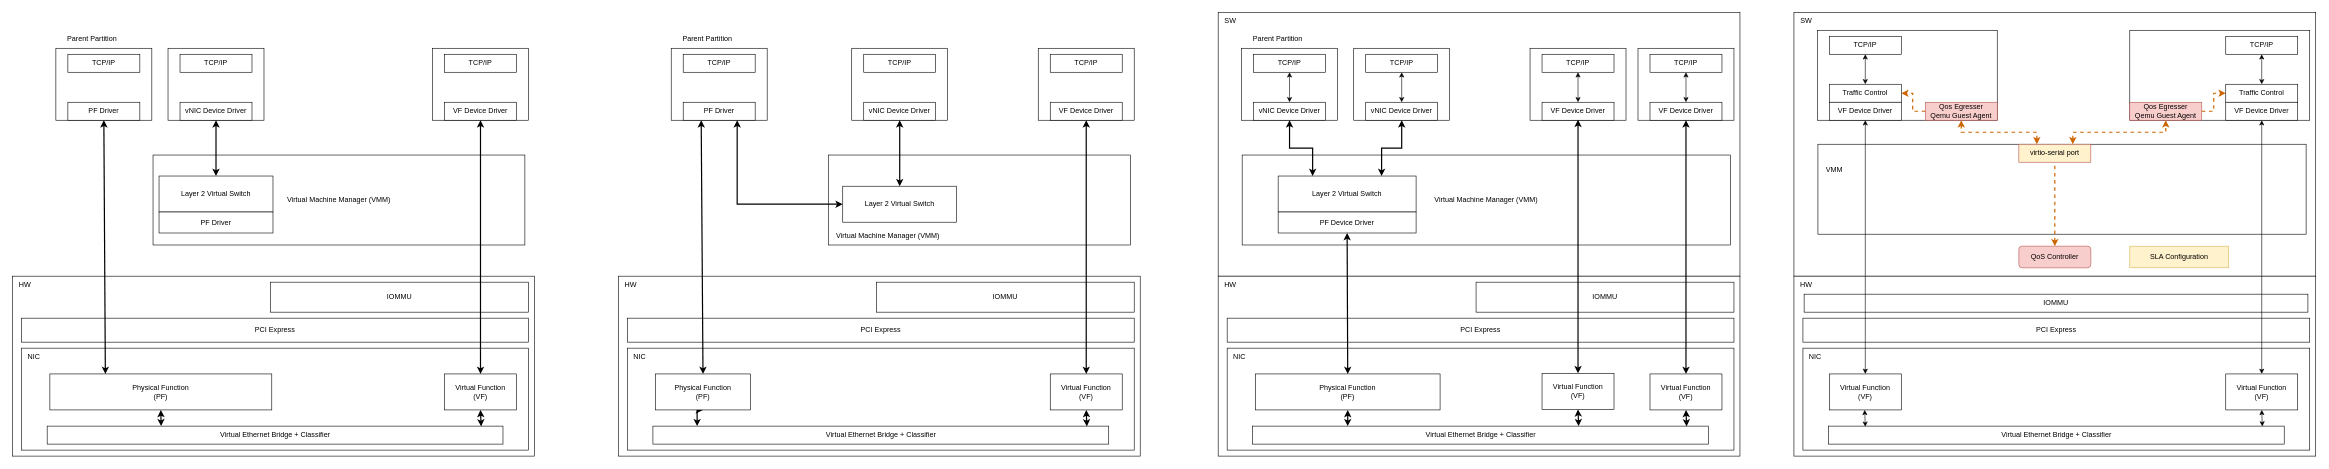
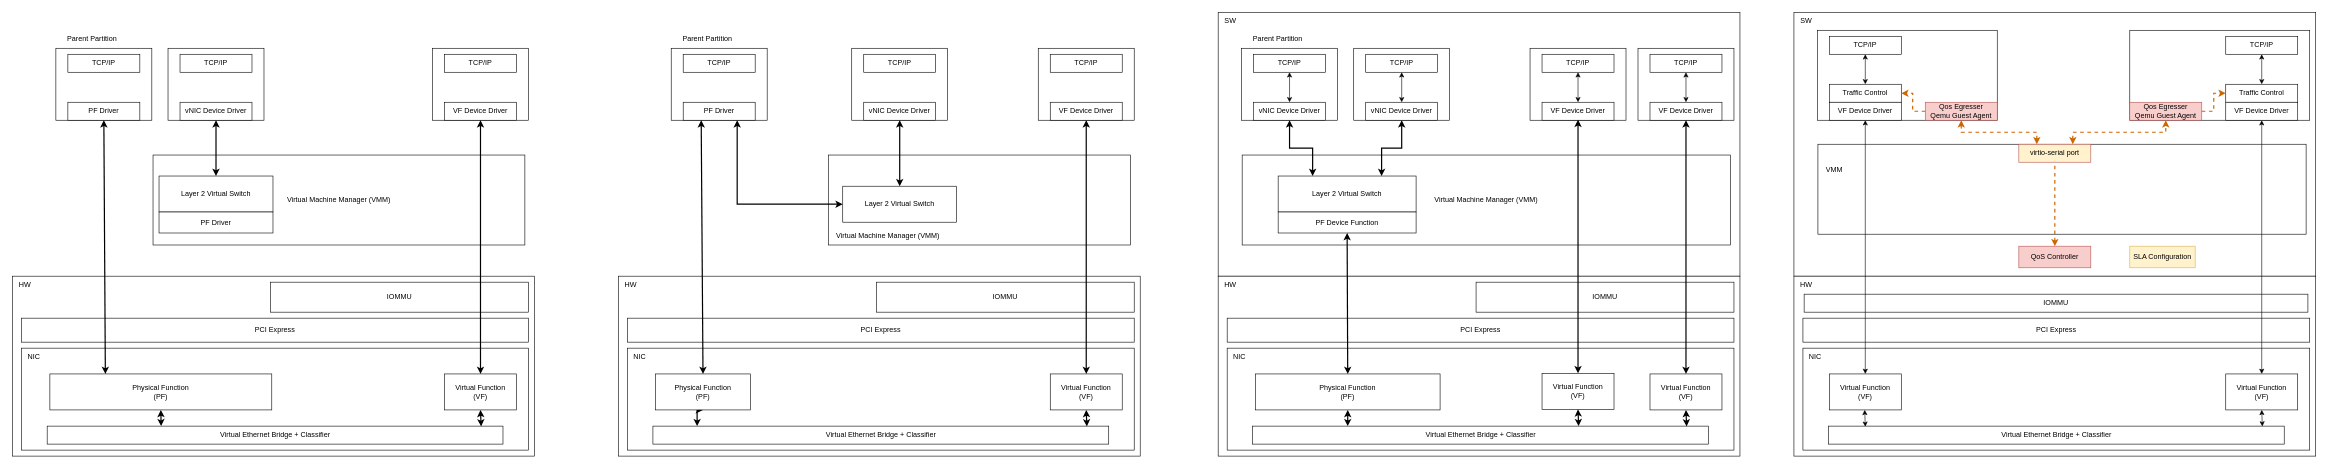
(1347, 223) -> (1347, 223)
(2055, 257) -> (2055, 257)
(2180, 257) -> (2163, 257)
